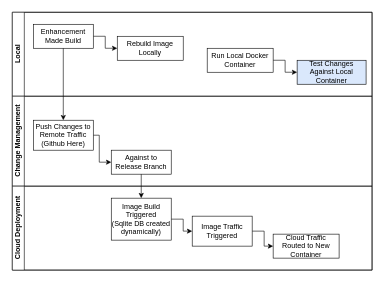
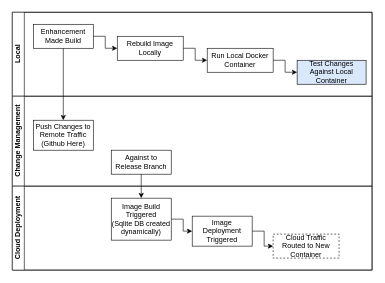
none -> (194, 48)
(101, 162) -> none
(222, 231) -> (222, 231)
(306, 246) -> (306, 246)
